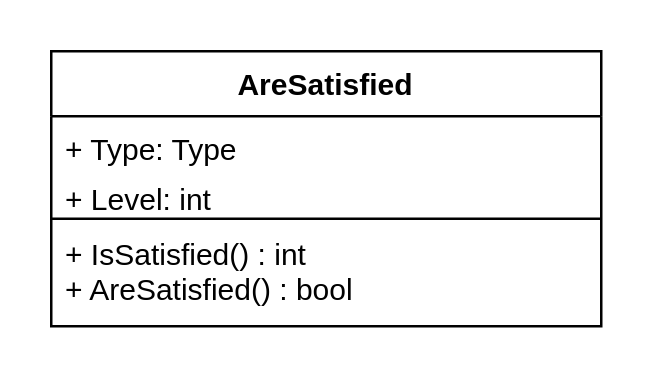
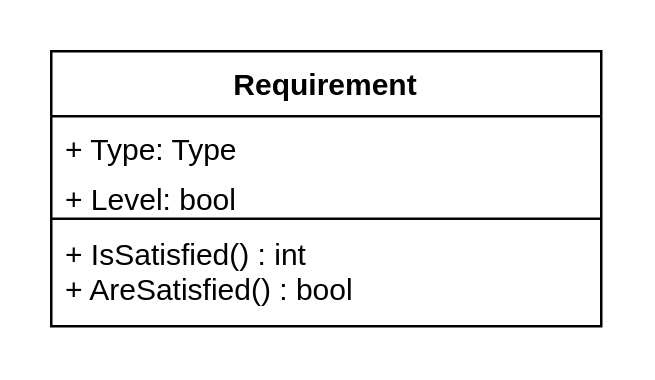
(325, 85) -> (325, 85)
(146, 200) -> (155, 200)
